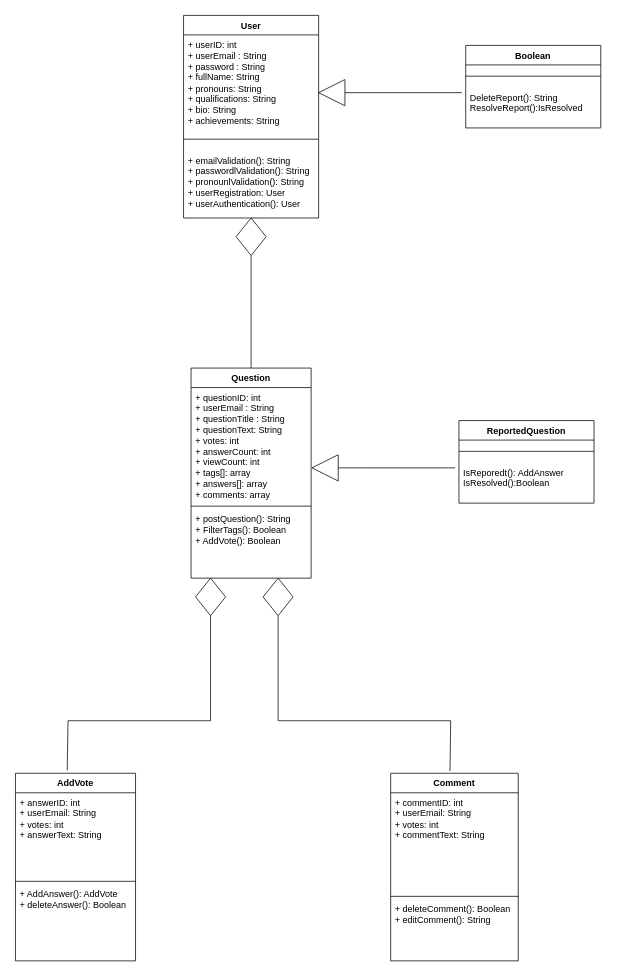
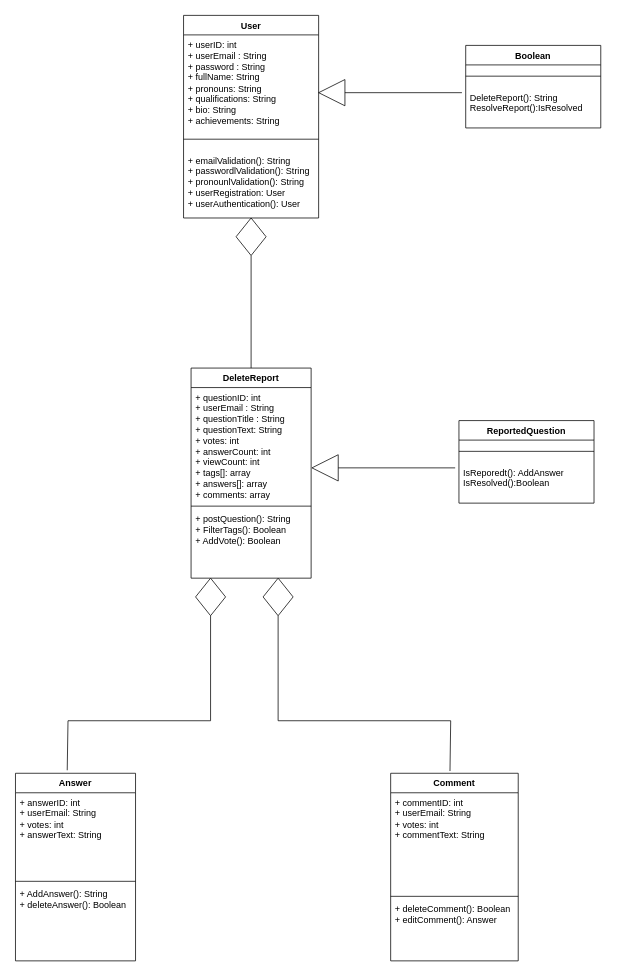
(251, 379) -> (251, 379)
(75, 784) -> (75, 784)
(76, 905) -> (76, 905)
(455, 915) -> (455, 915)
